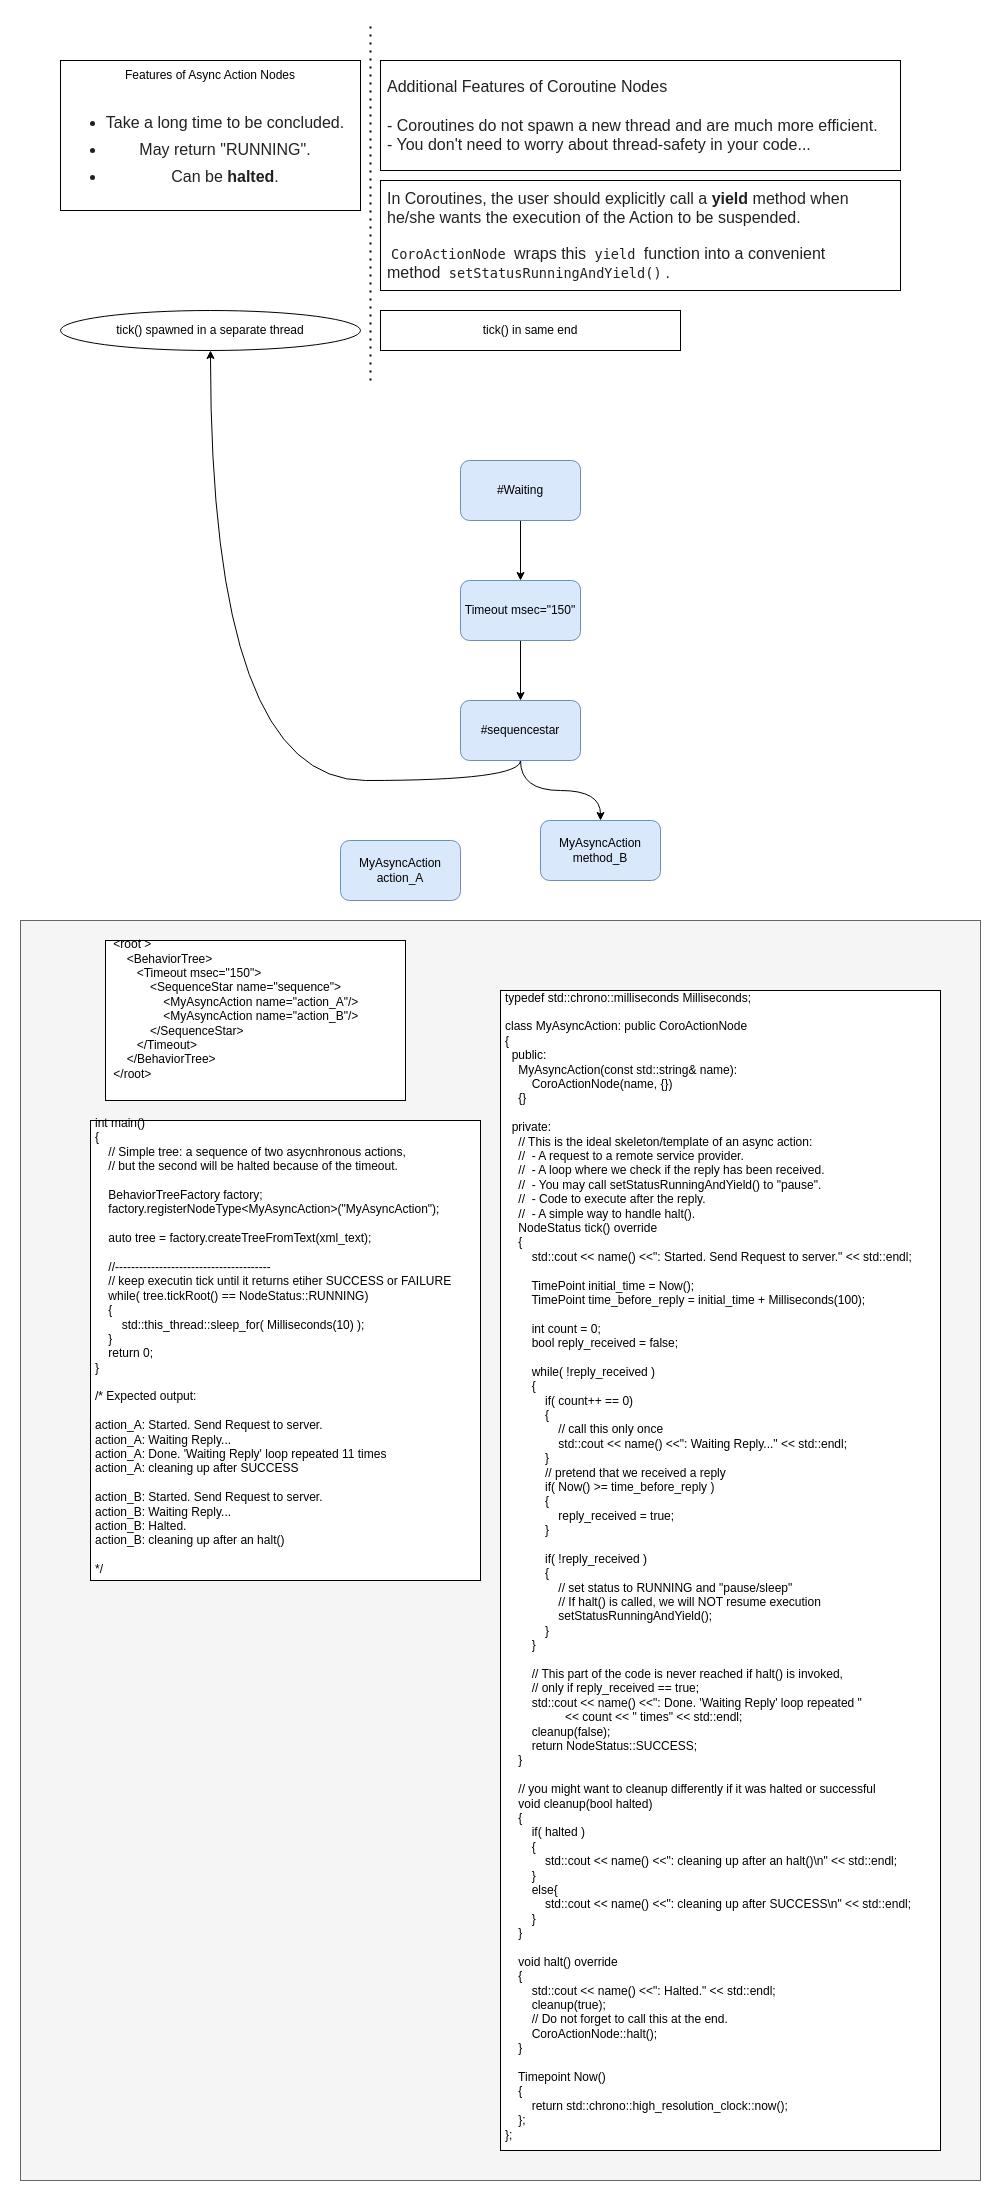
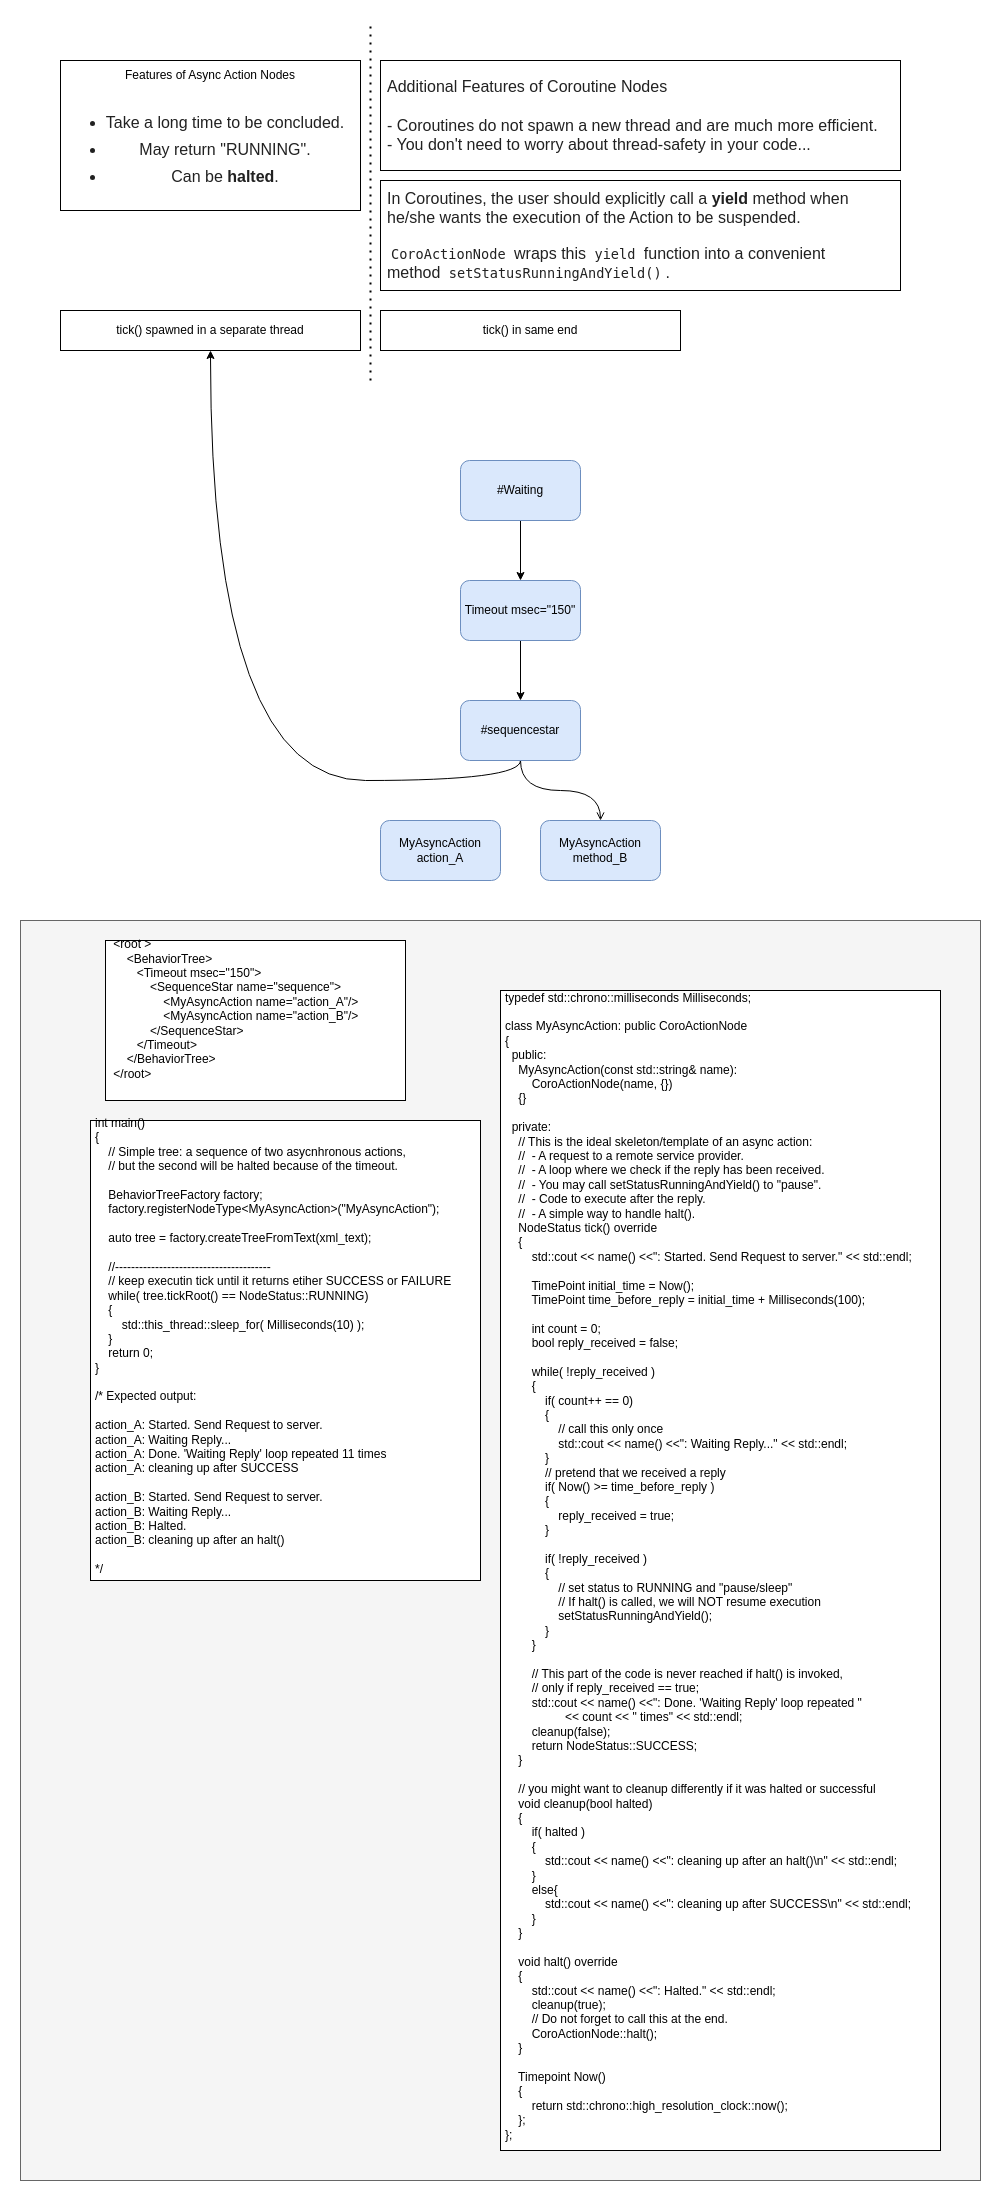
(211, 331) -> (211, 331)
(596, 801) -> (595, 801)
(401, 871) -> (441, 851)
